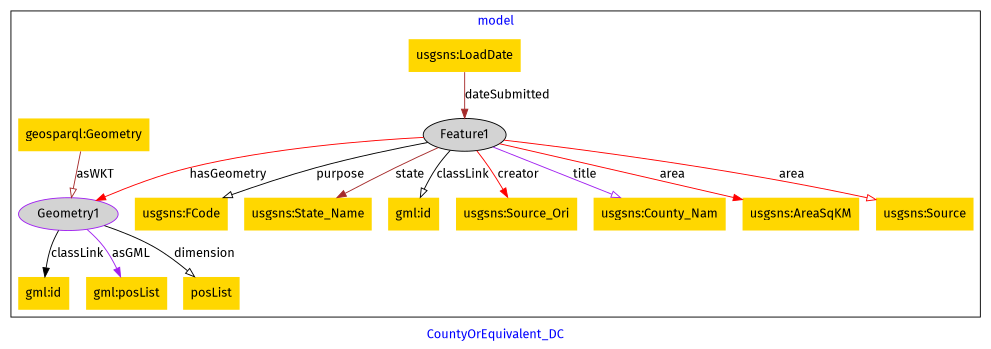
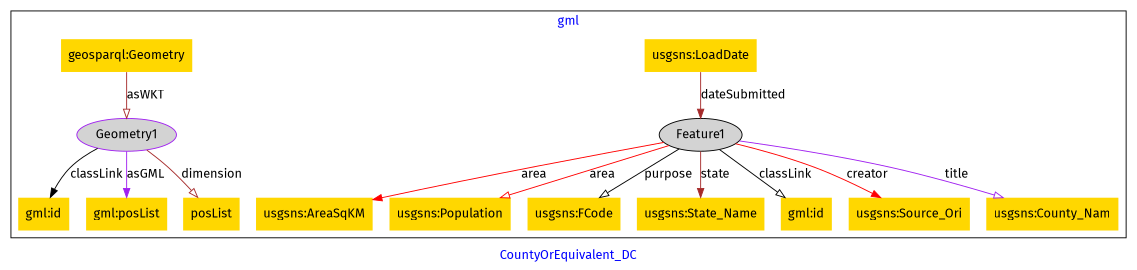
(496, 21) -> (569, 21)
(262, 154) -> none
(925, 214) -> (450, 214)
(148, 244) -> (170, 169)
